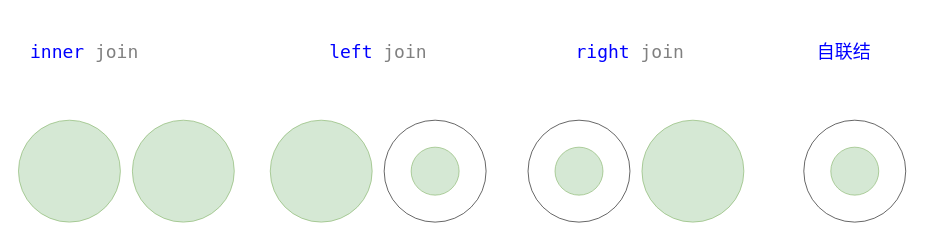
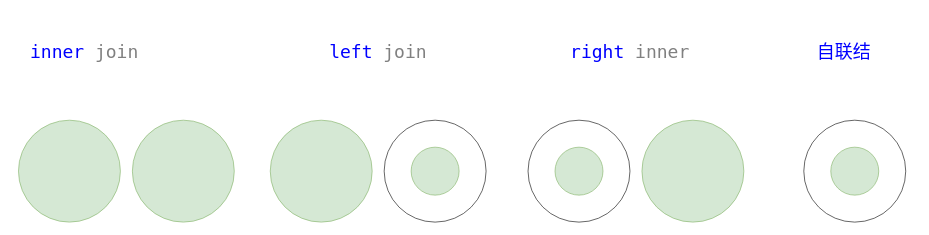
(630, 51) -> (630, 51)
